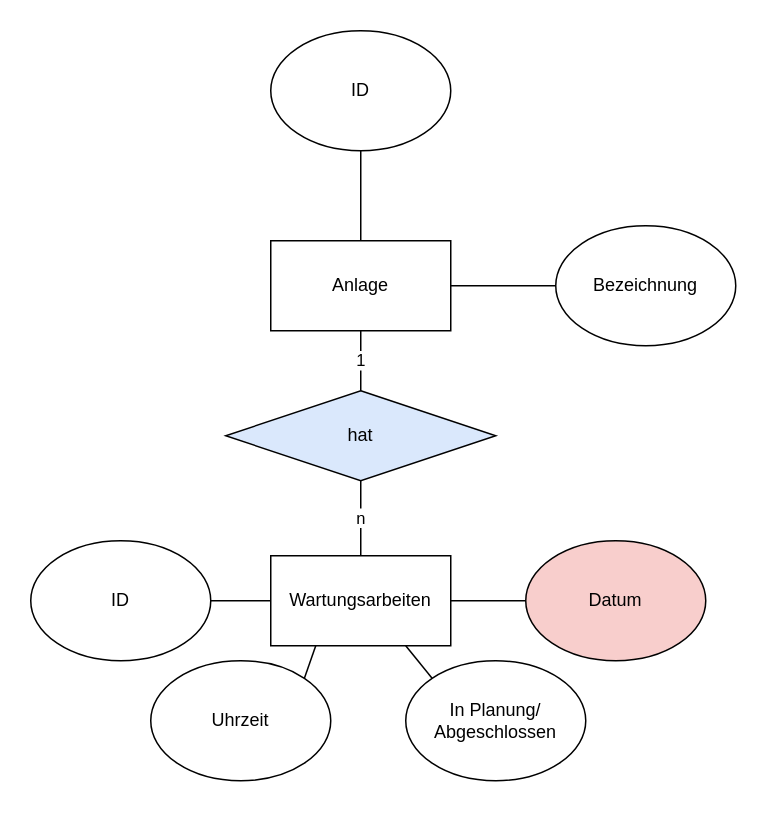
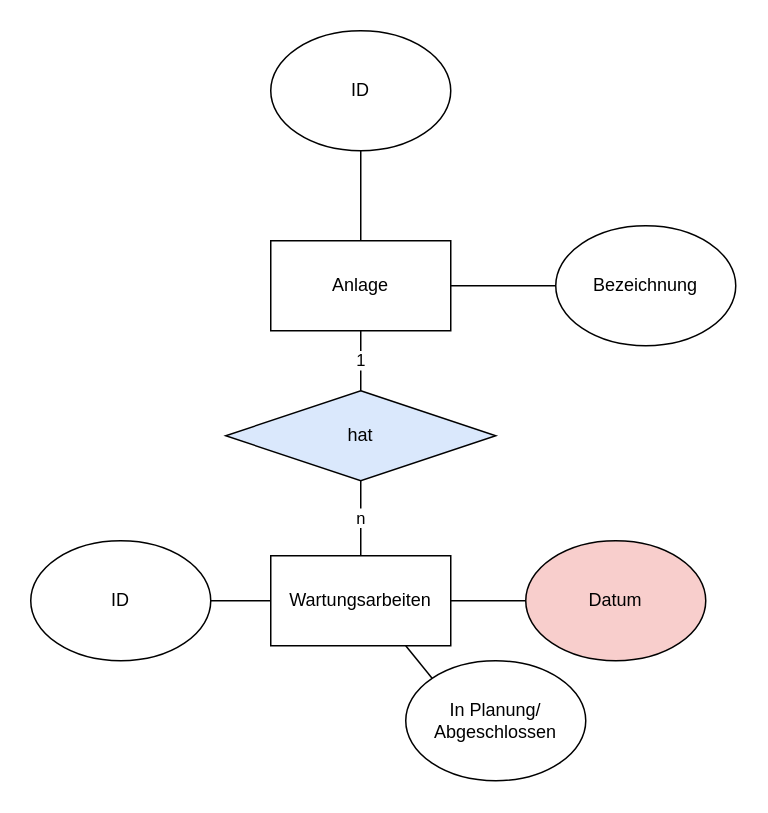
(310, 662) -> none
(241, 721) -> none
